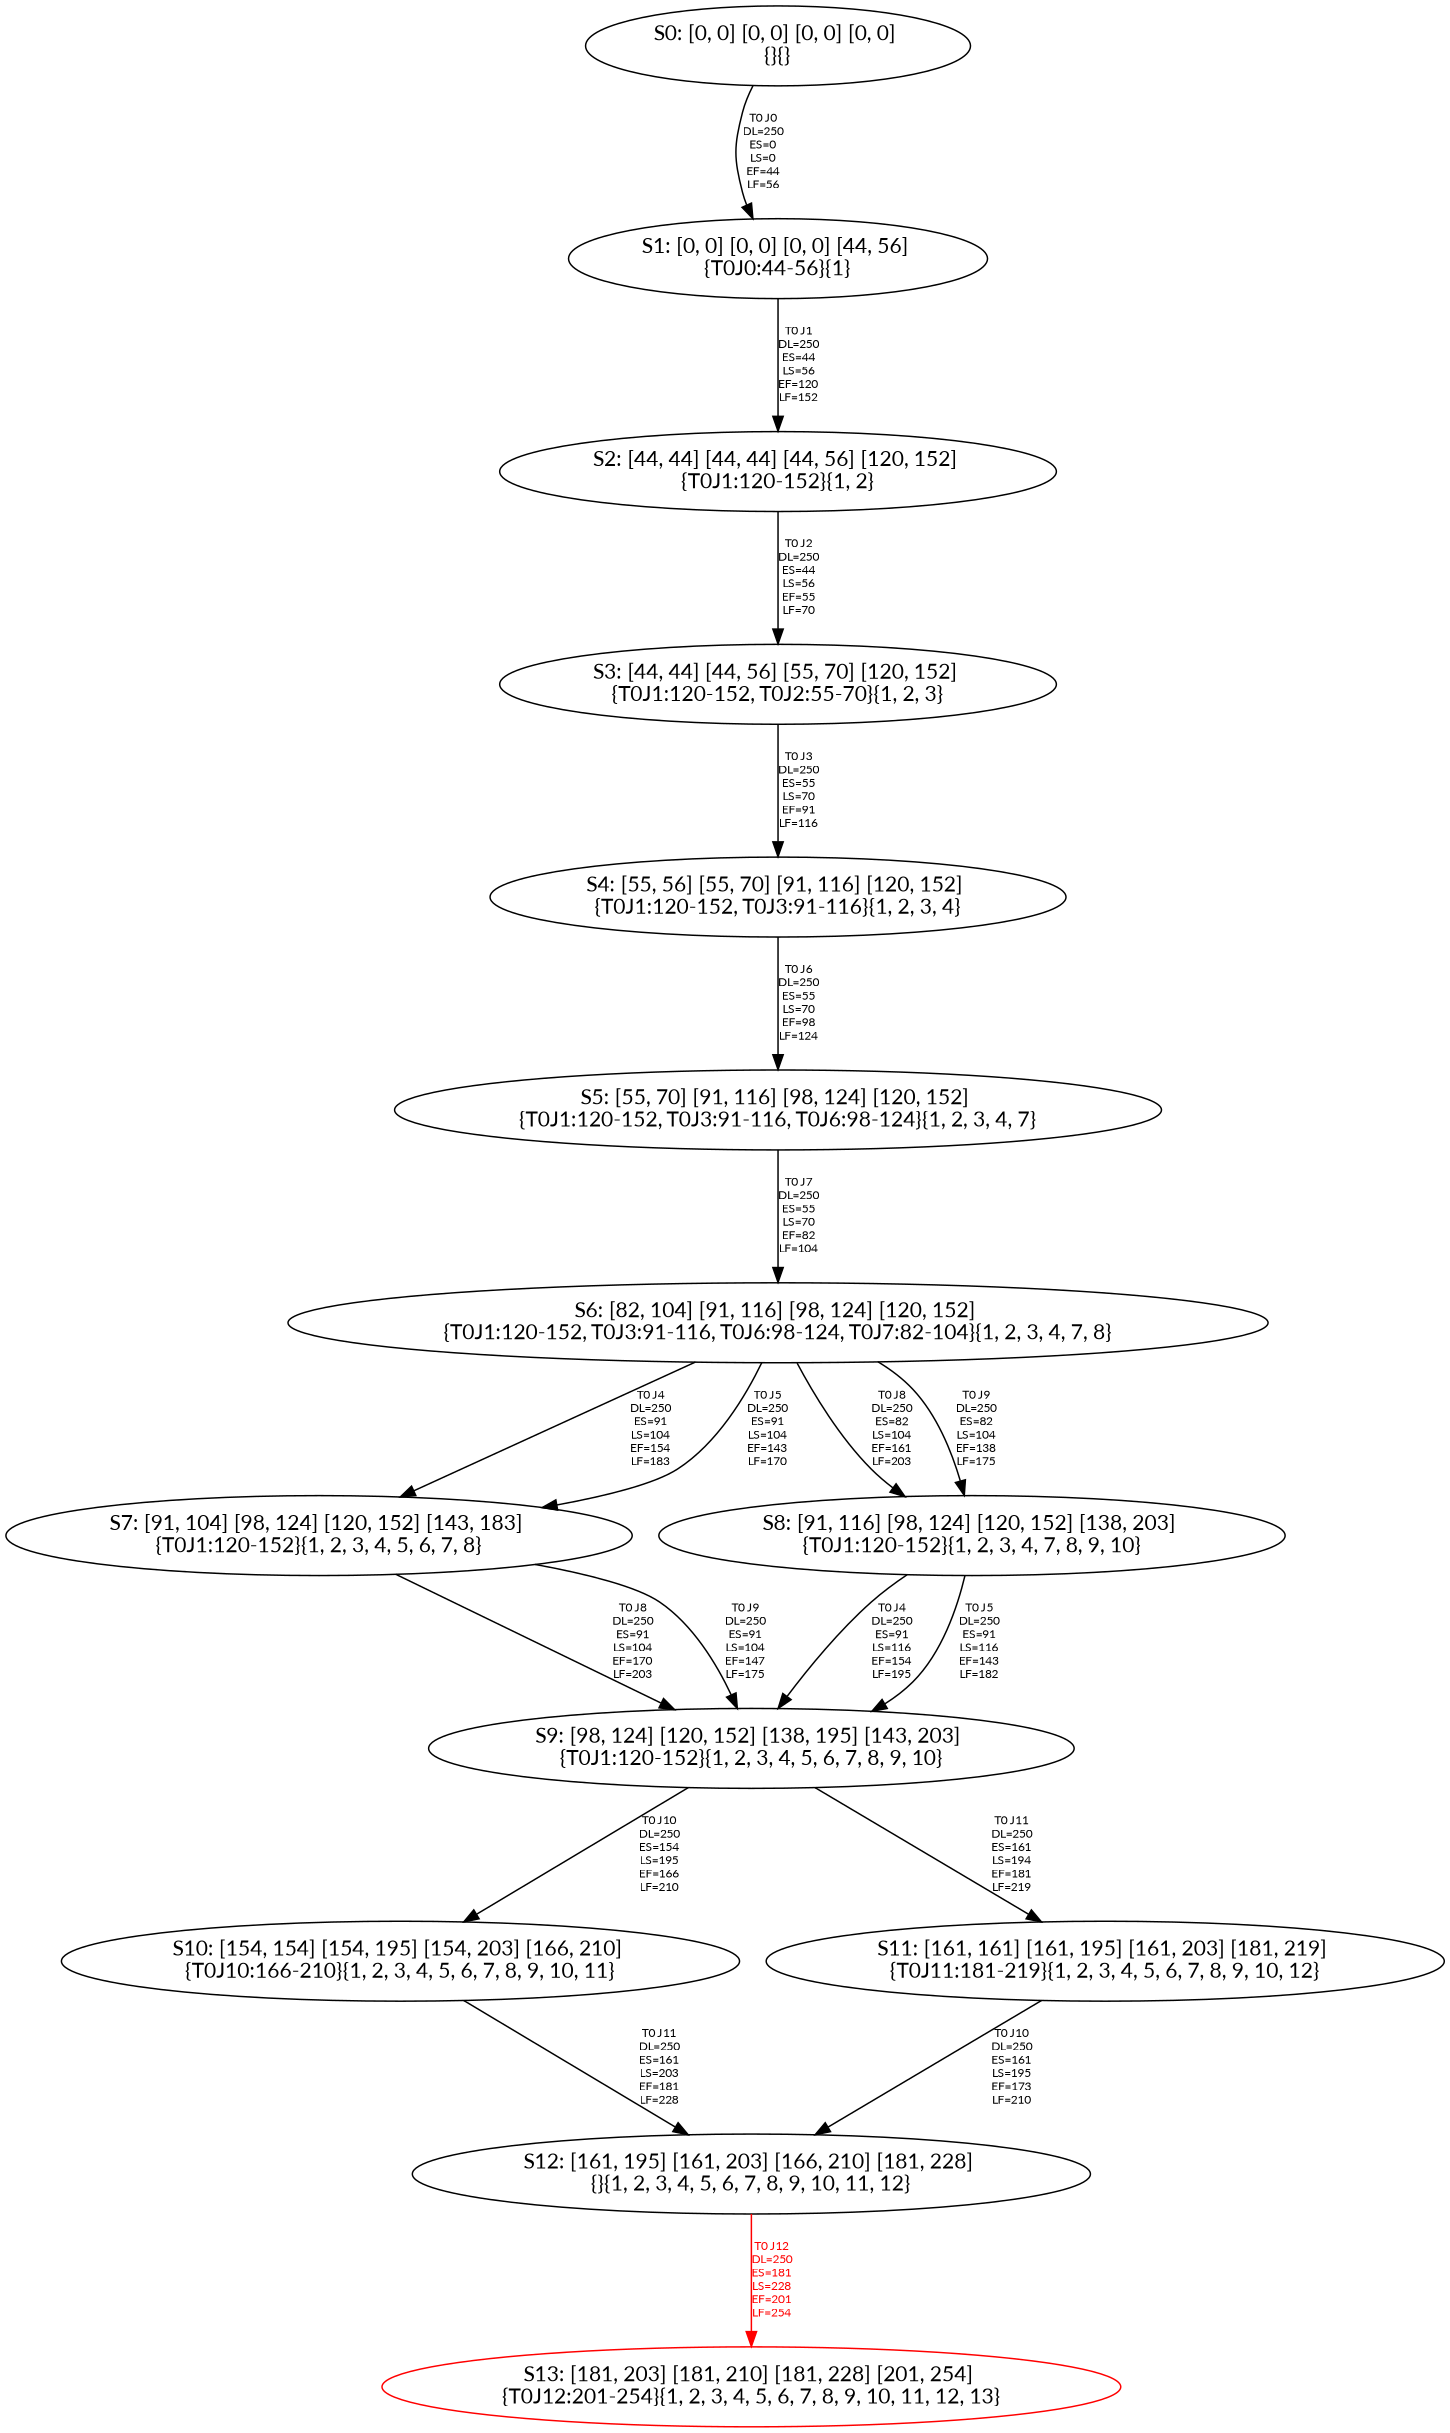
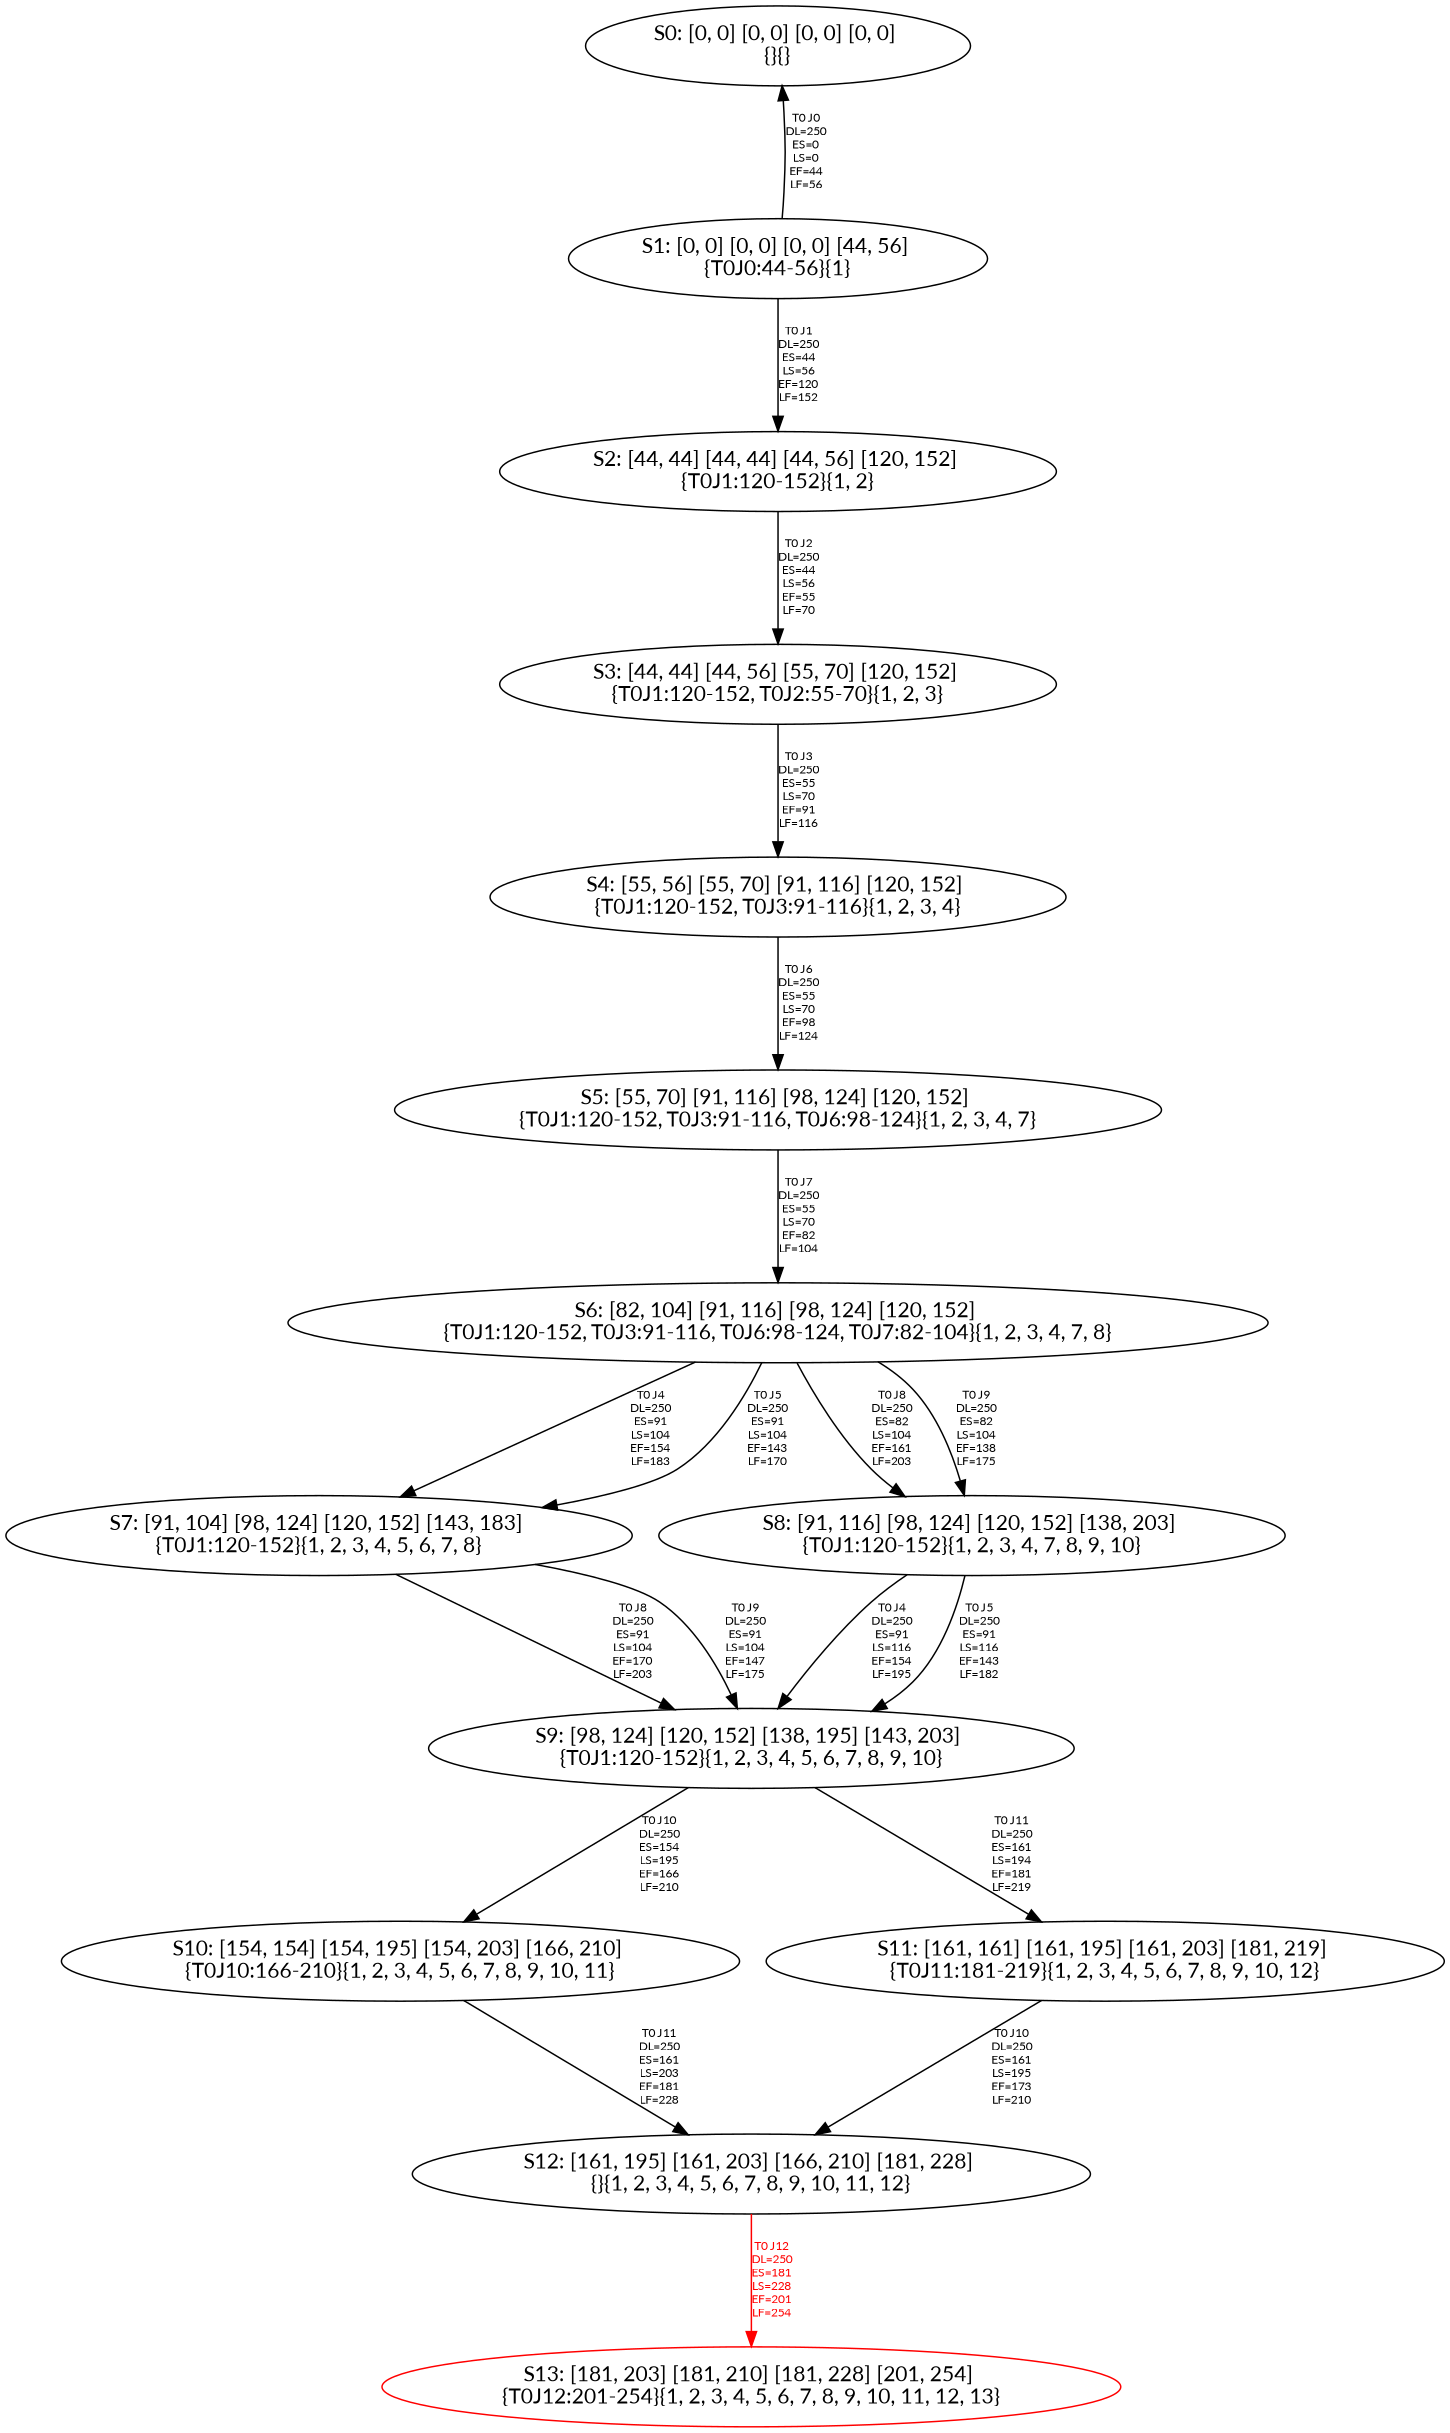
(736, 145) -> (785, 160)
